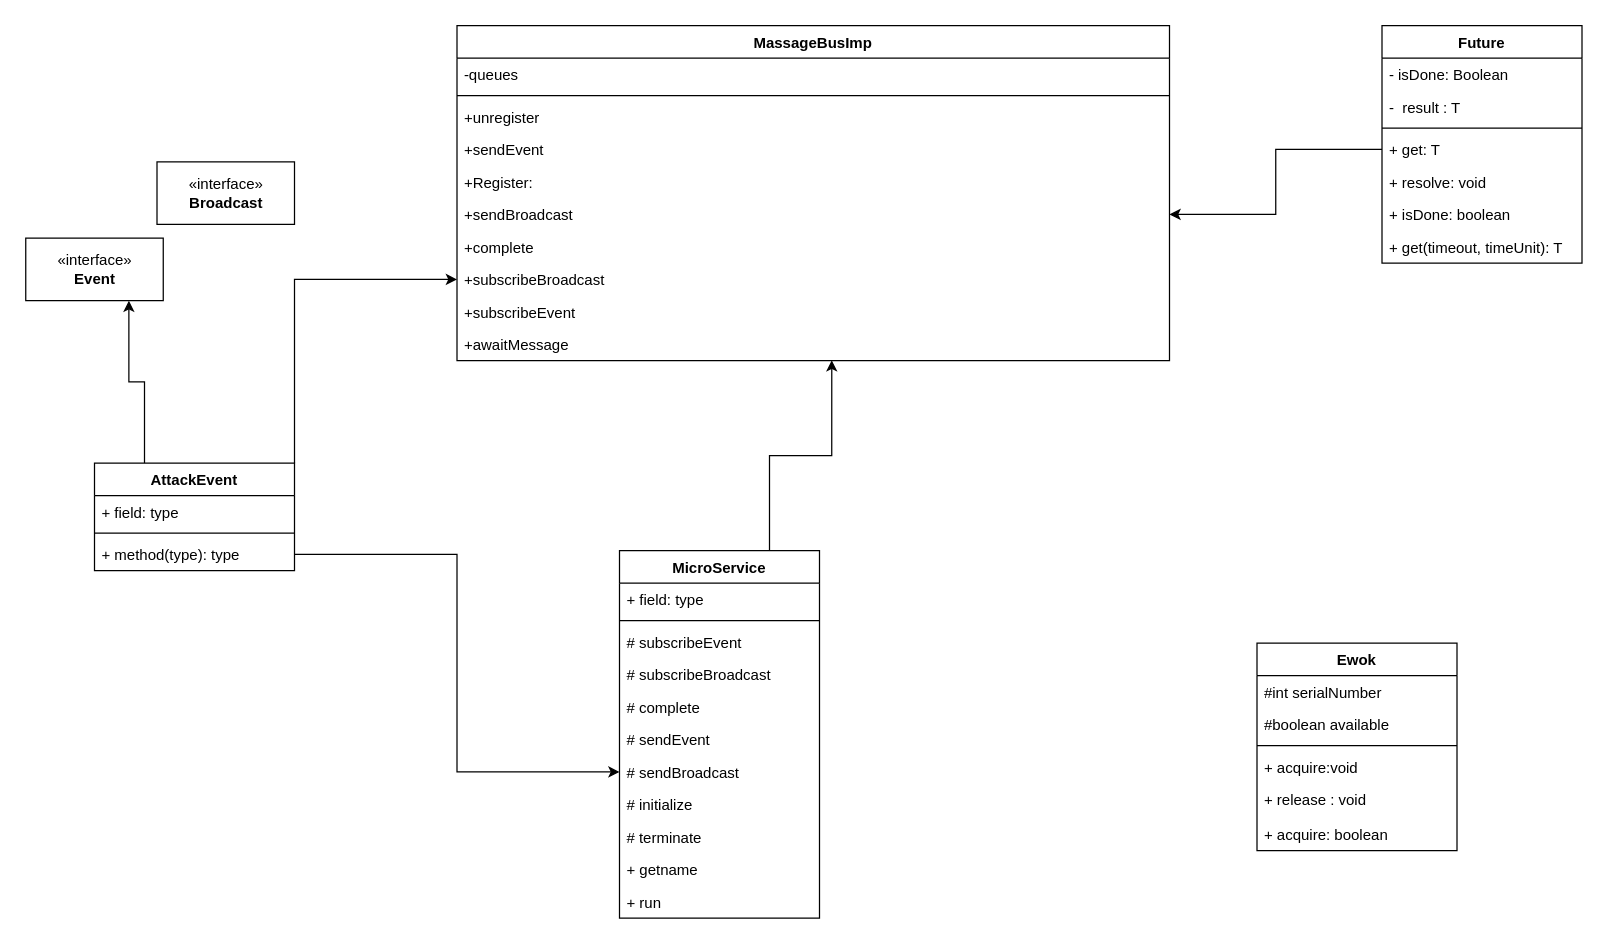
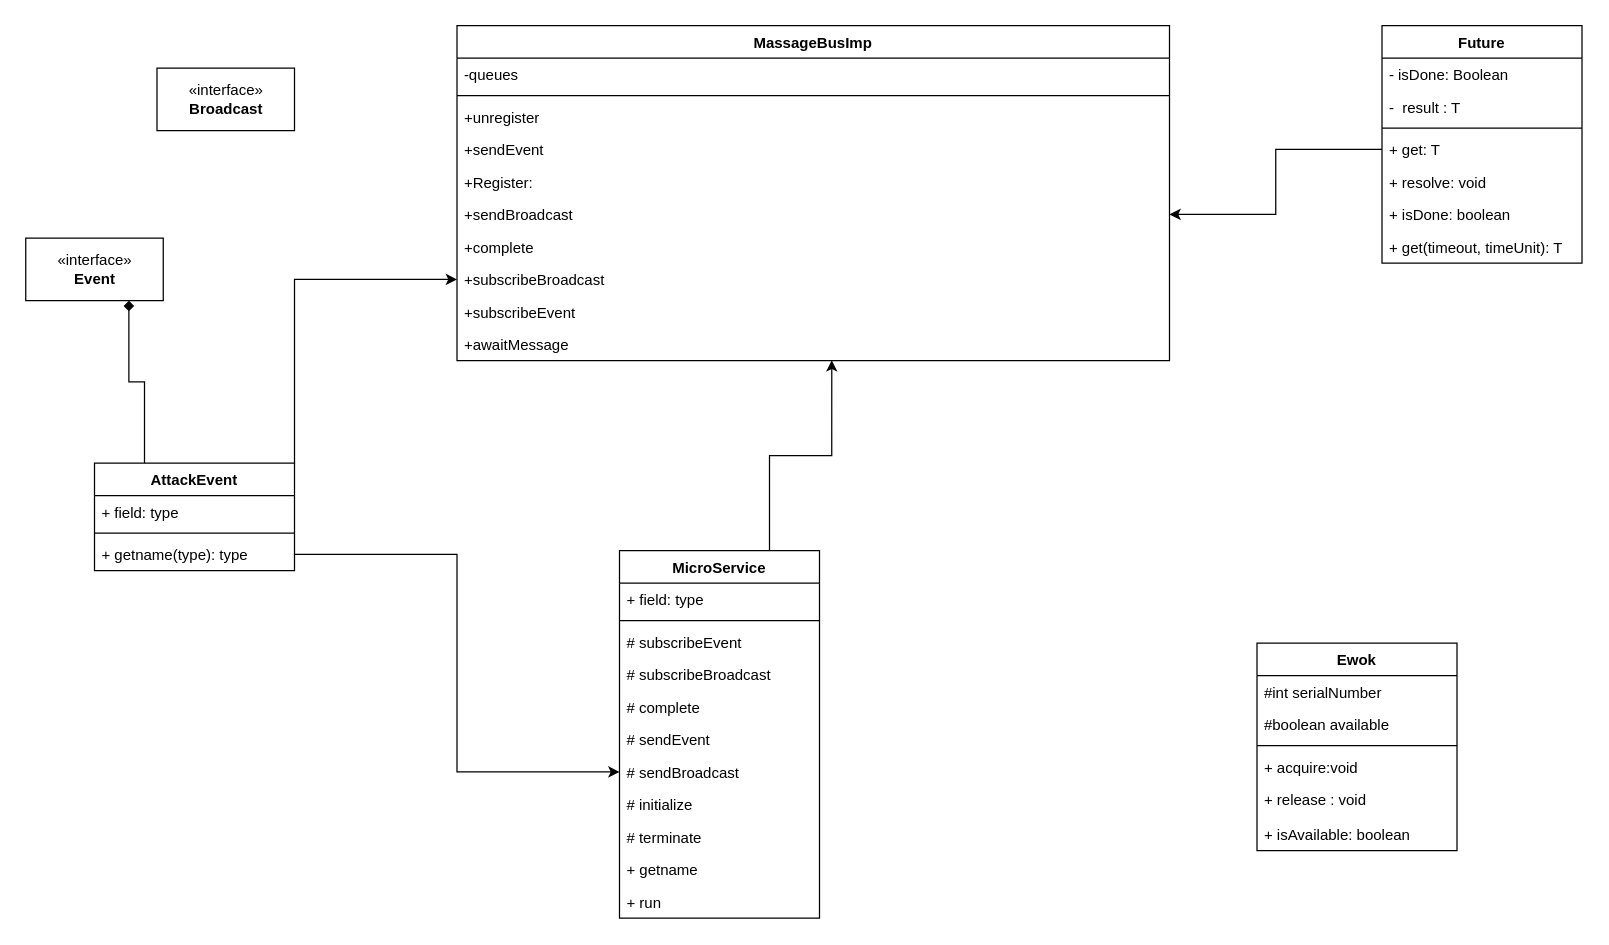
(226, 193) -> (226, 99)
(129, 311) -> (129, 311)
(179, 555) -> (184, 555)
(1330, 835) -> (1341, 835)
